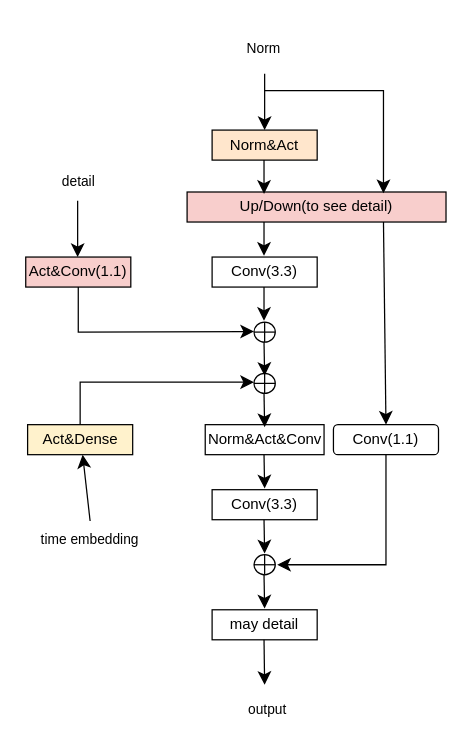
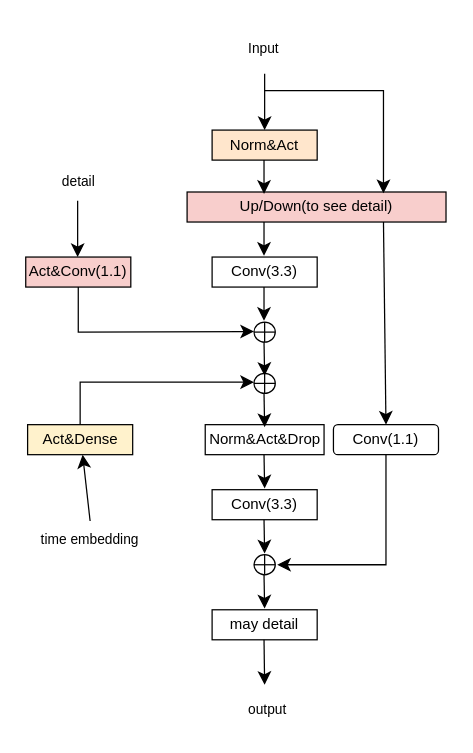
(264, 46) -> (264, 46)
(265, 439) -> (265, 439)
